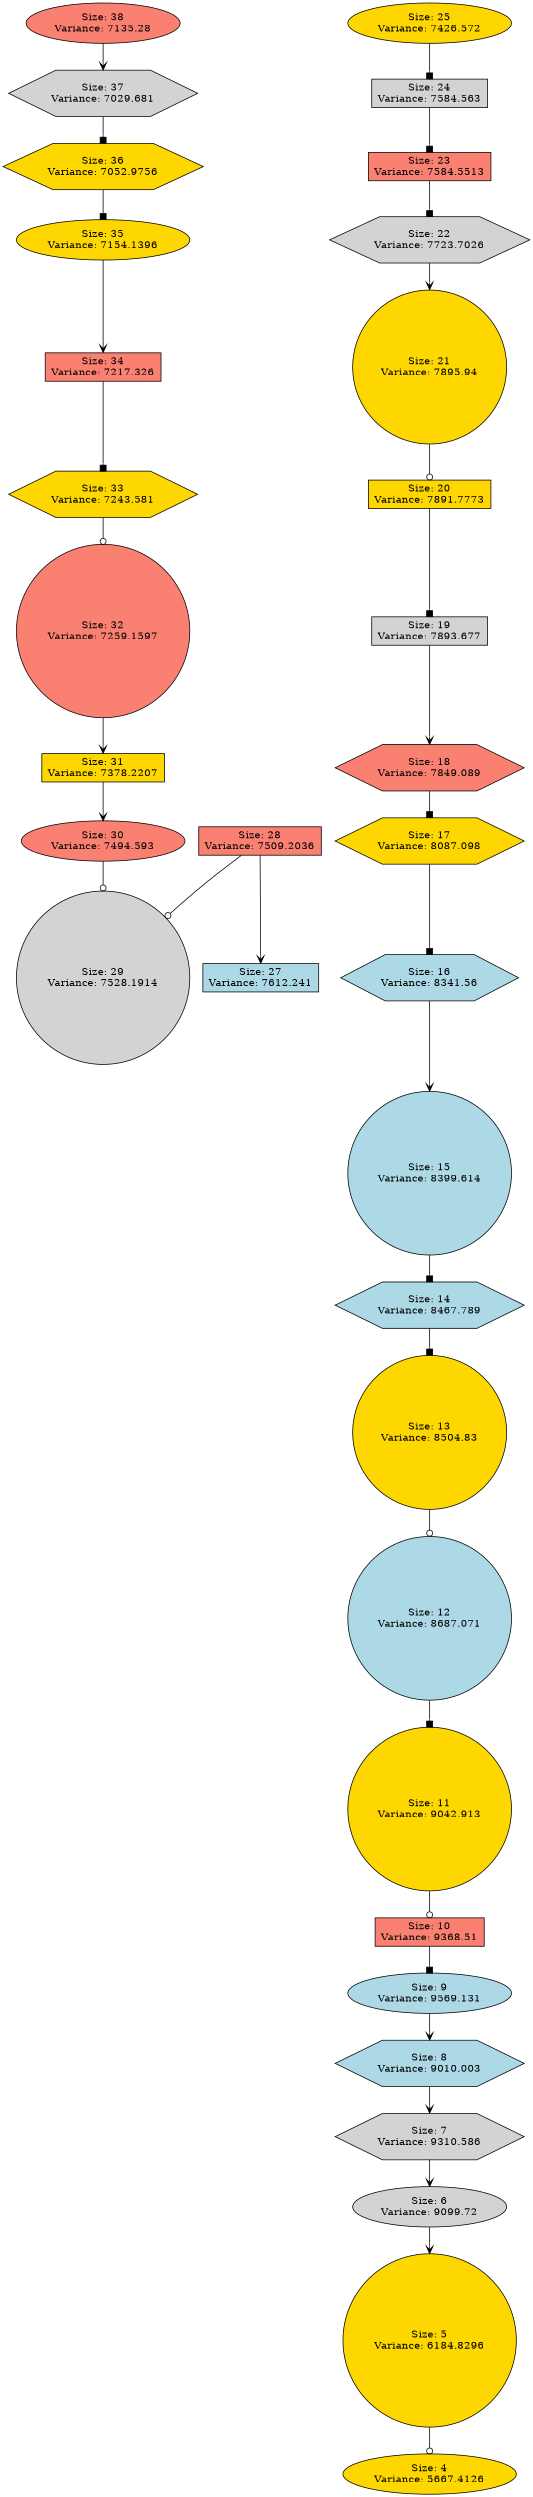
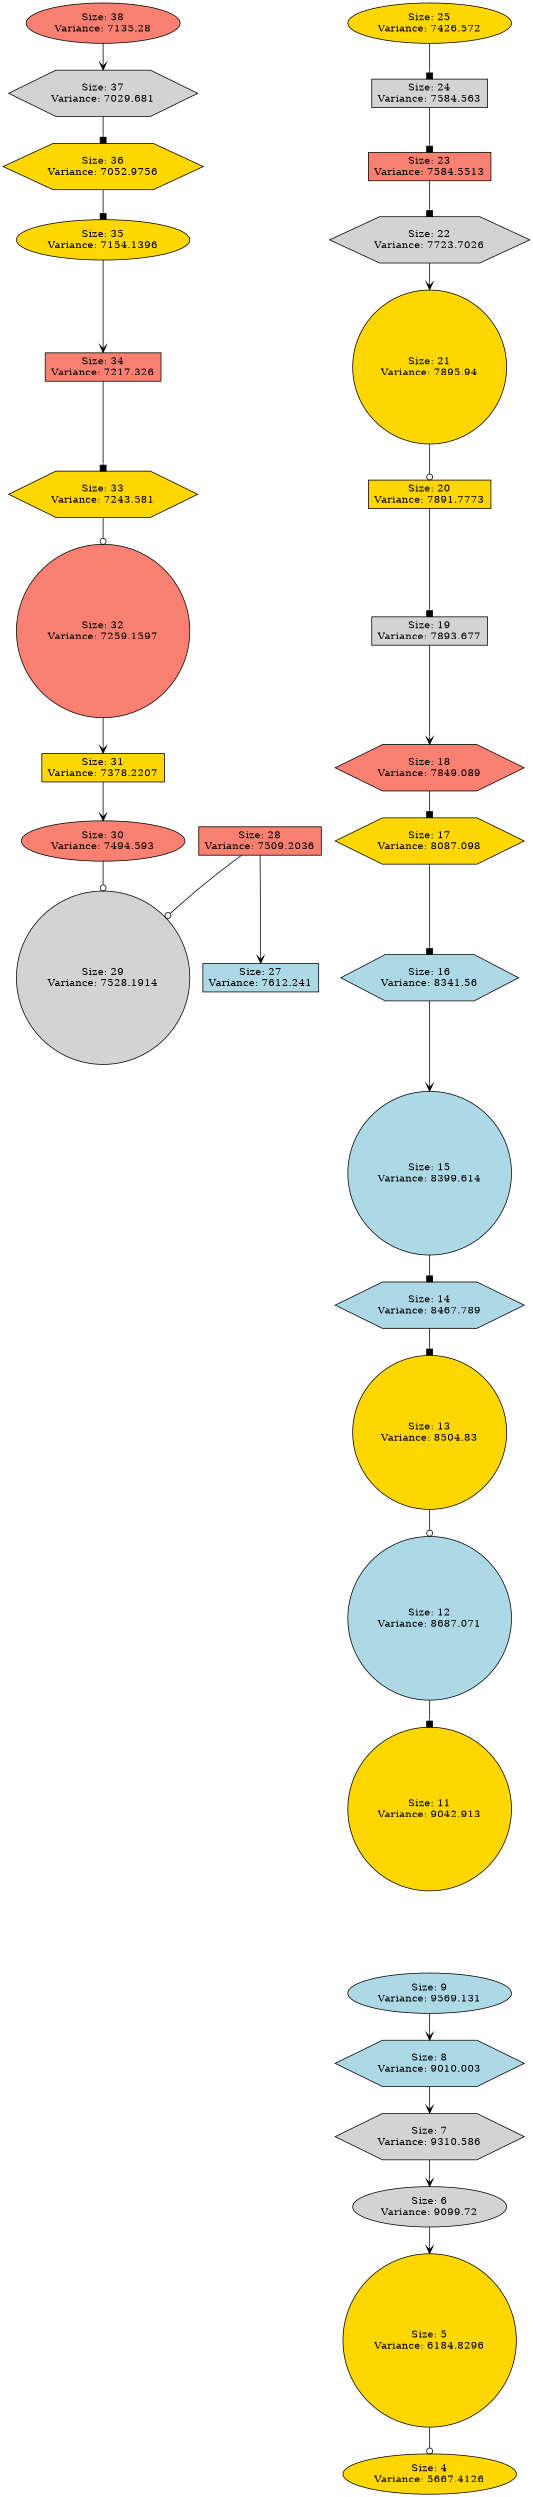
(430, 1932) -> none
